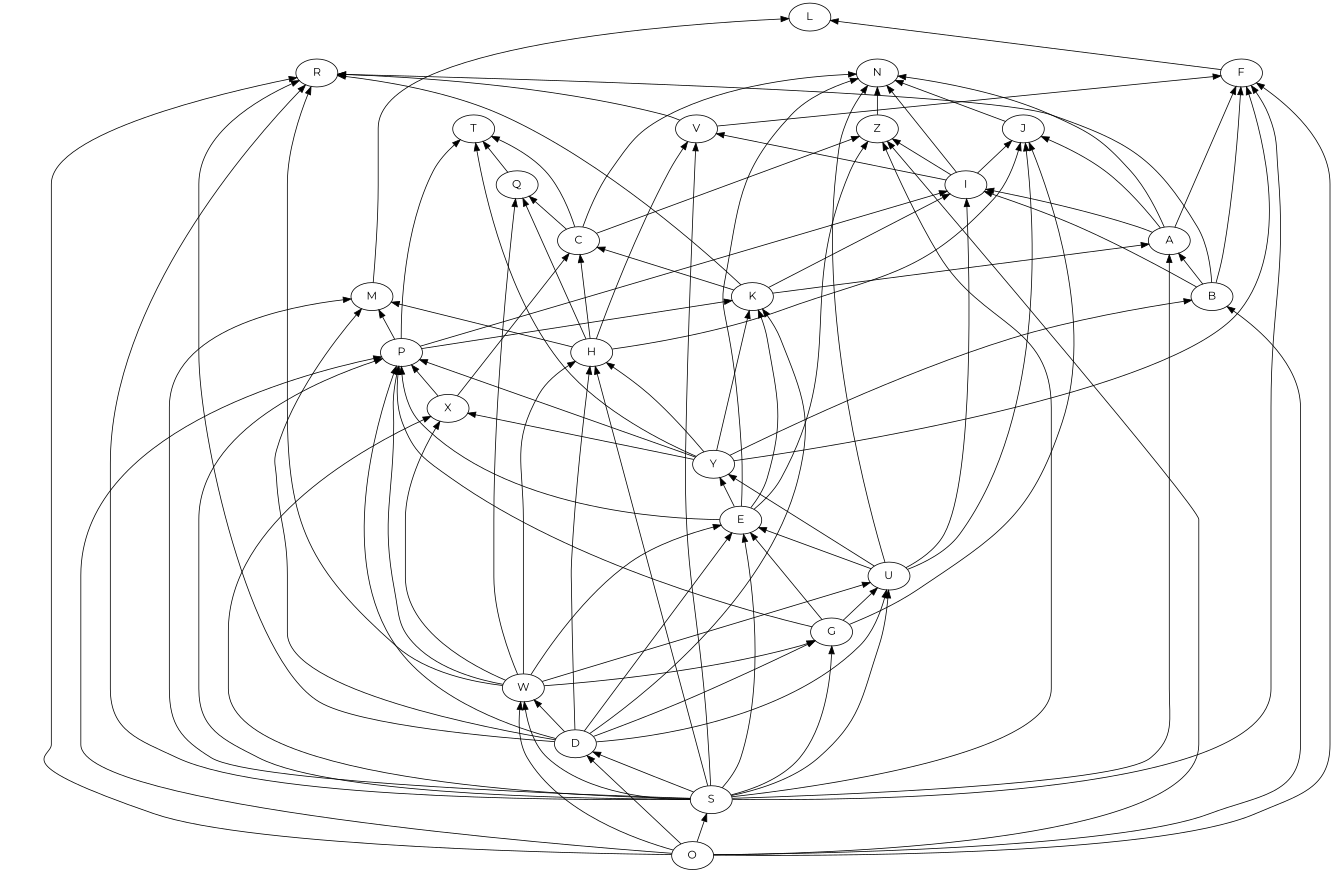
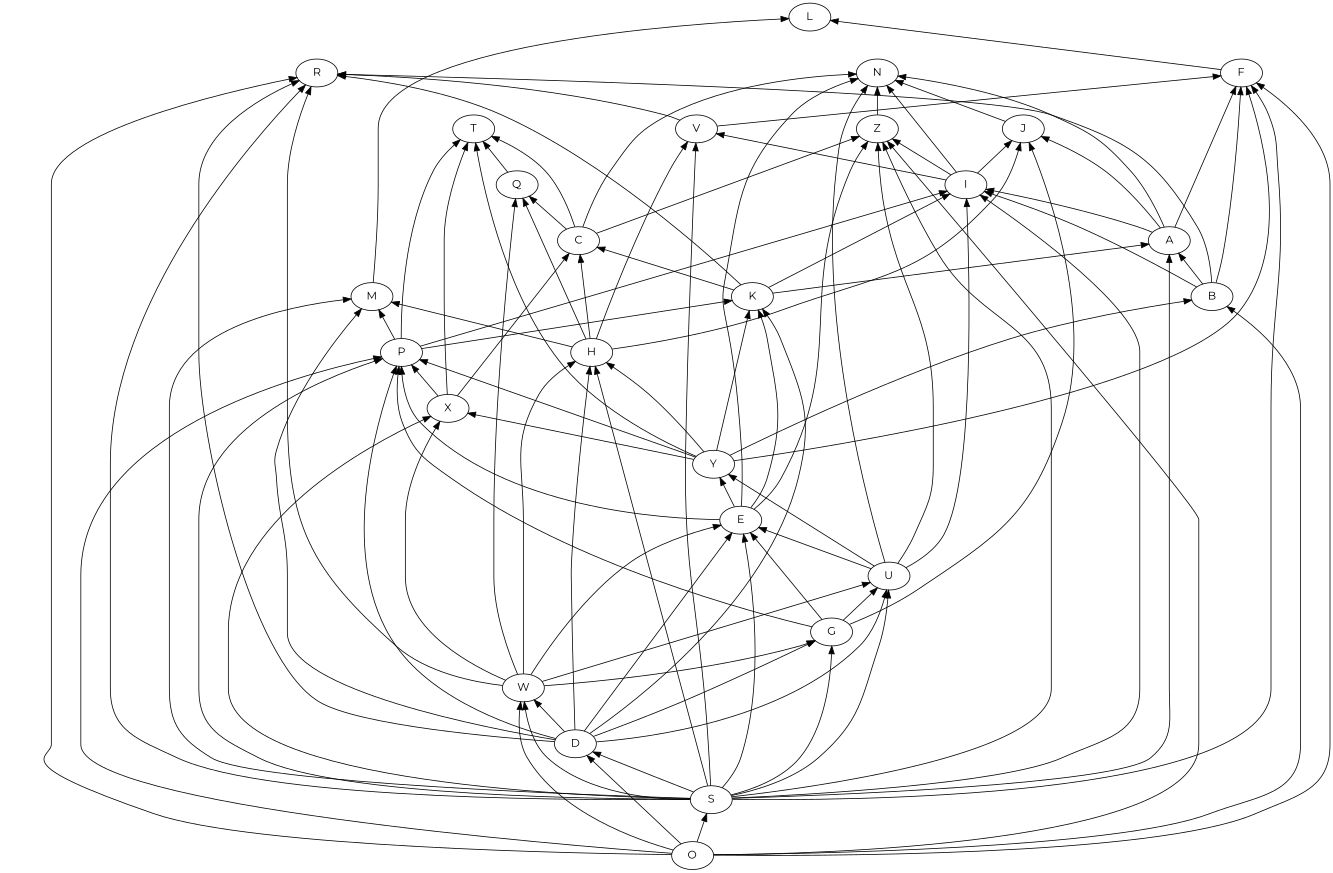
none -> (444, 271)
(1021, 380) -> (929, 358)
(390, 561) -> none
none -> (1140, 633)
